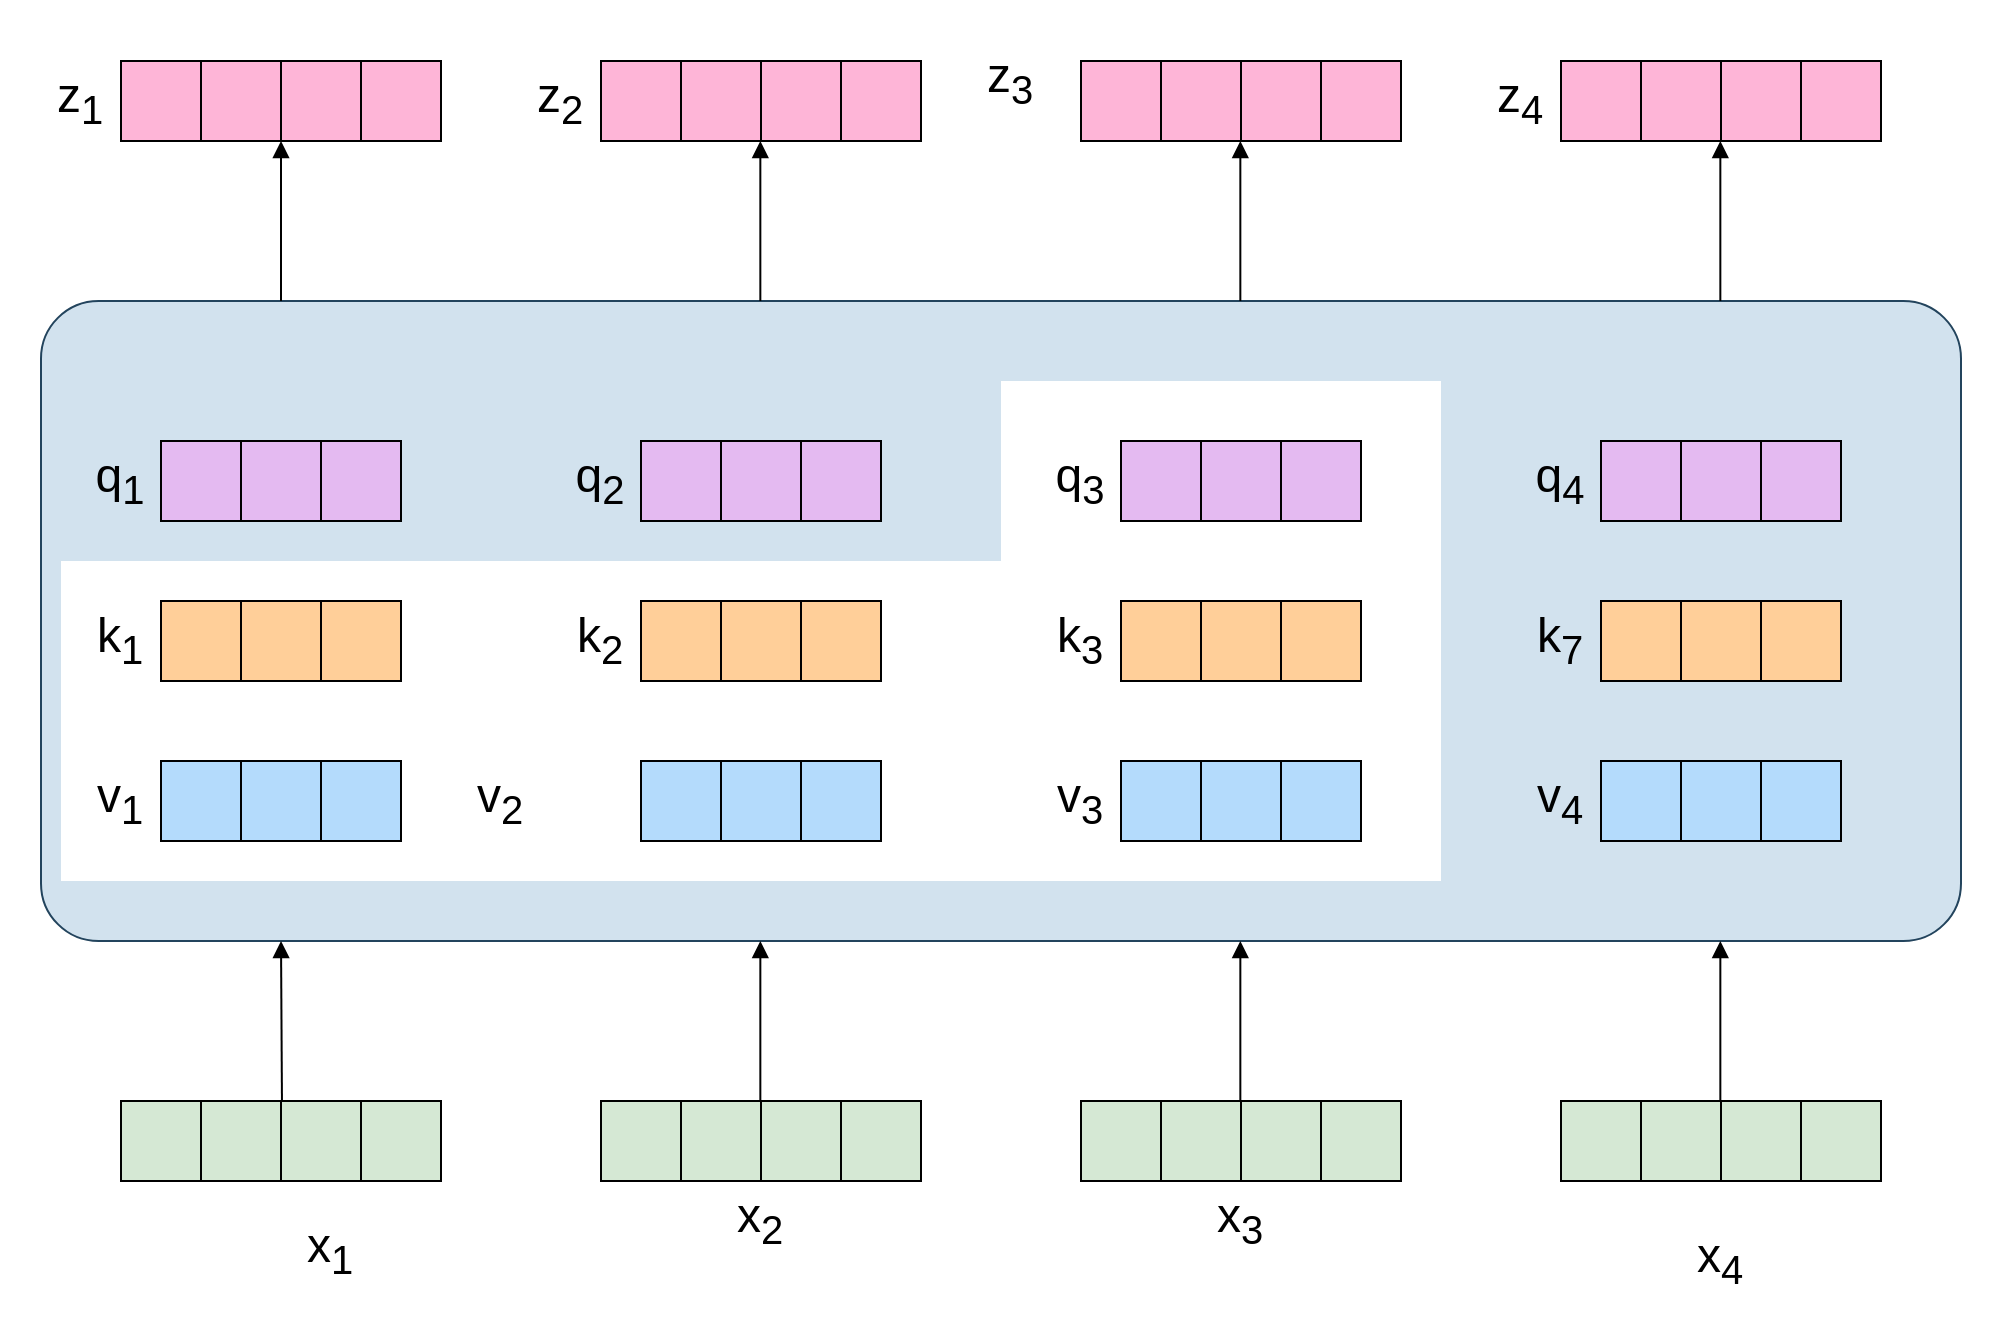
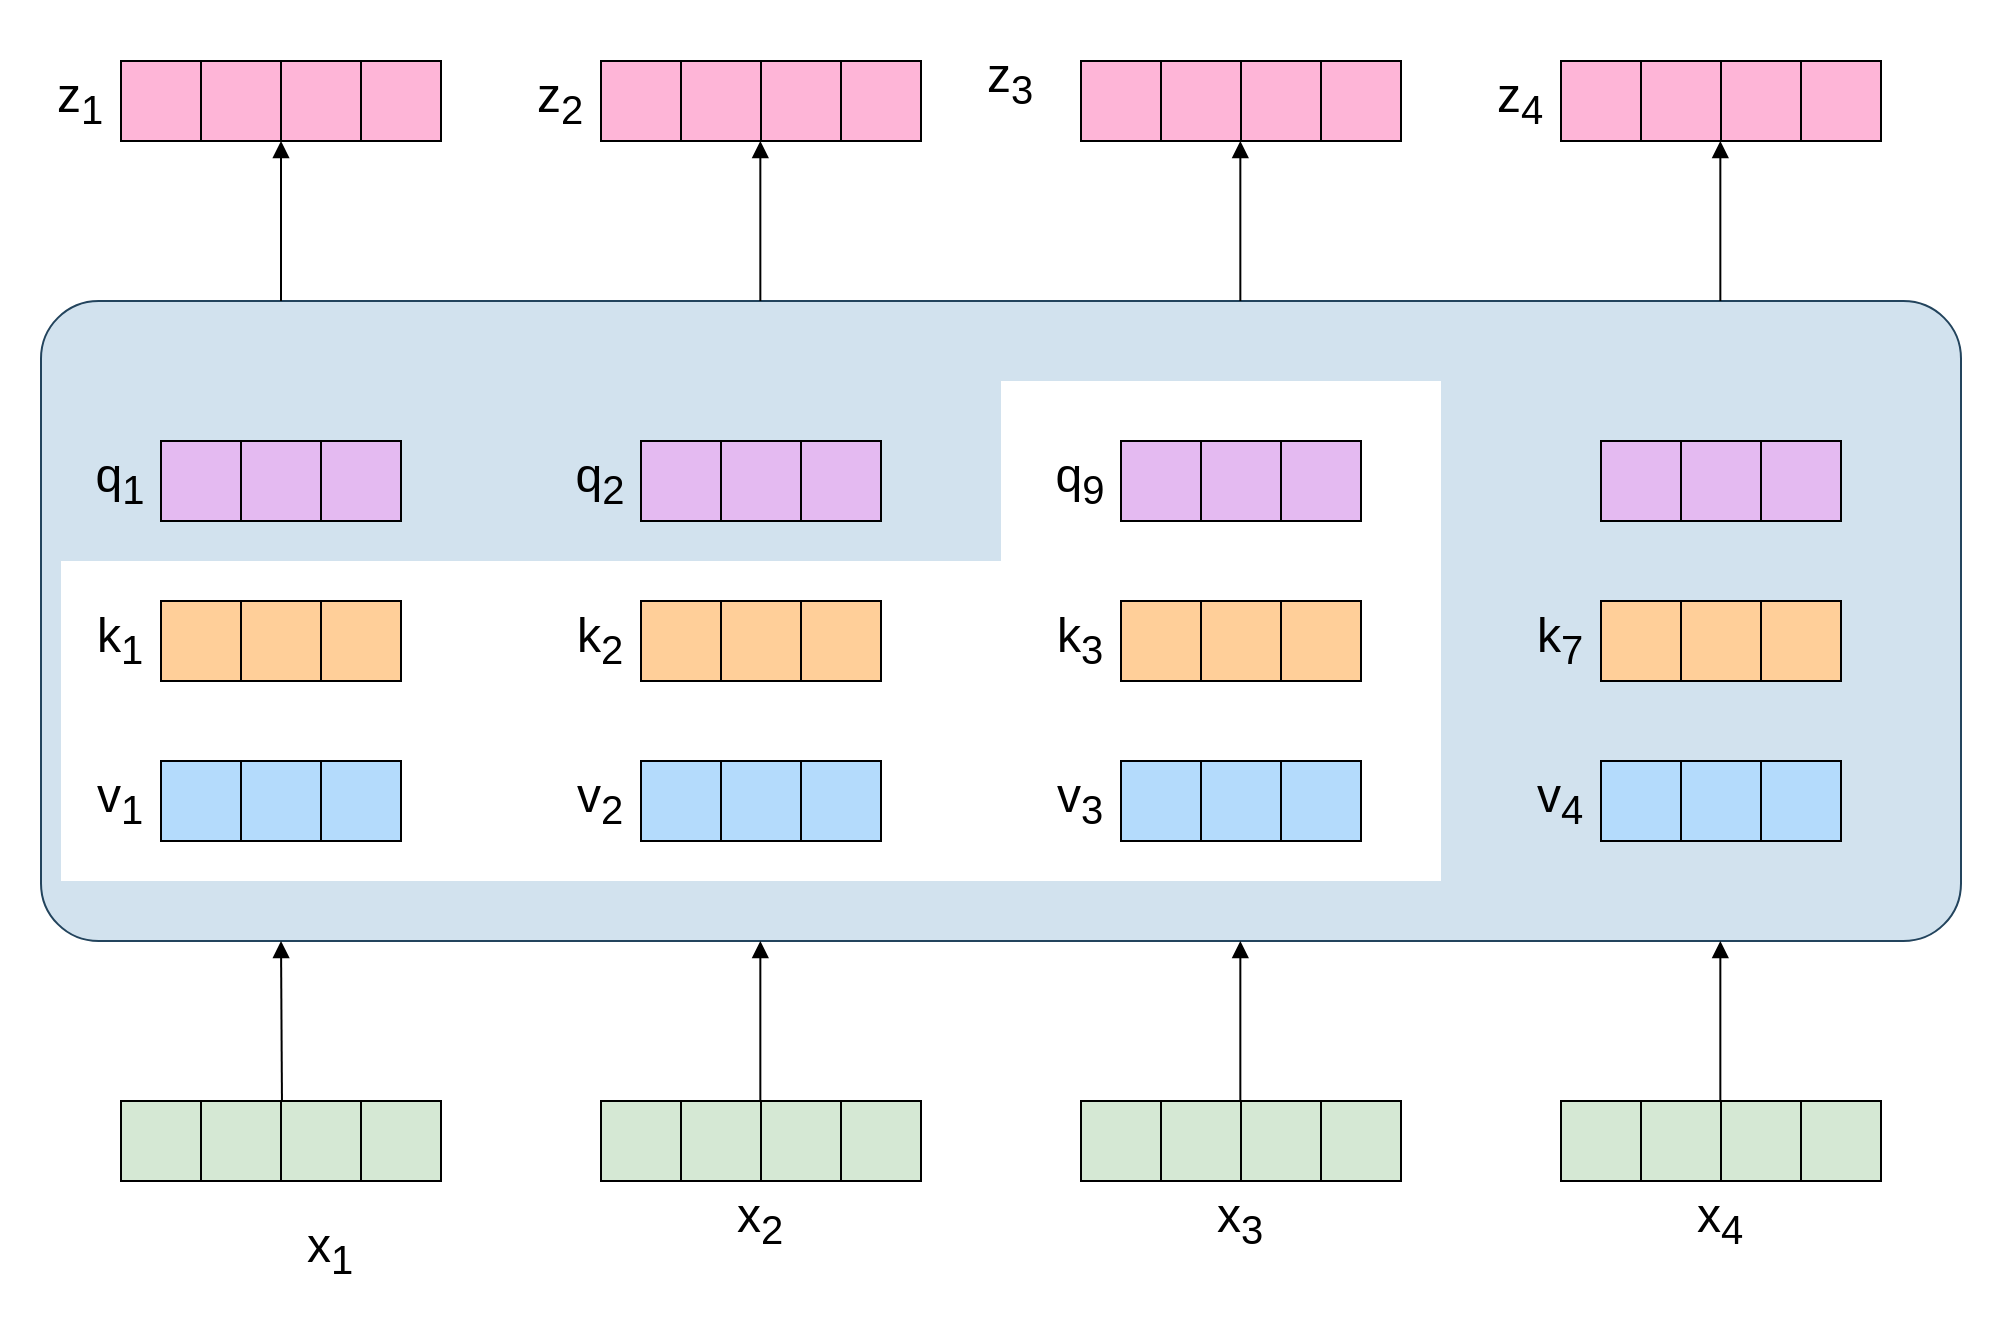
(1081, 481) -> (1081, 481)
(1561, 481) -> none
(501, 801) -> (601, 801)
(1721, 1261) -> (1721, 1221)
